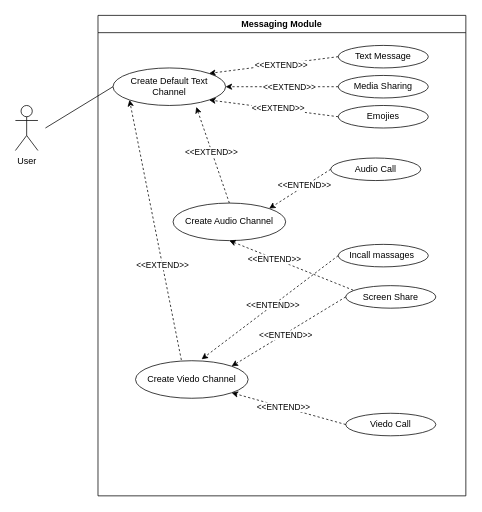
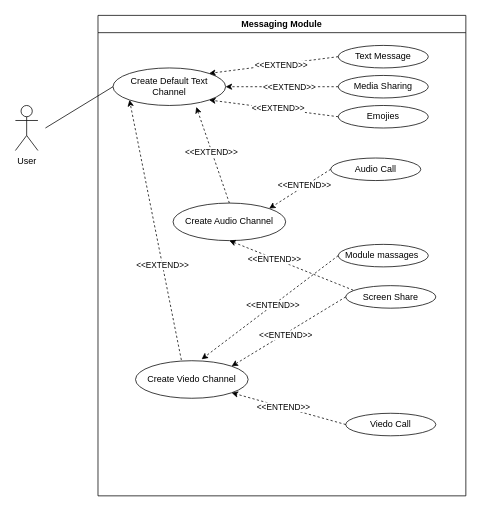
(383, 255) -> (383, 255)
